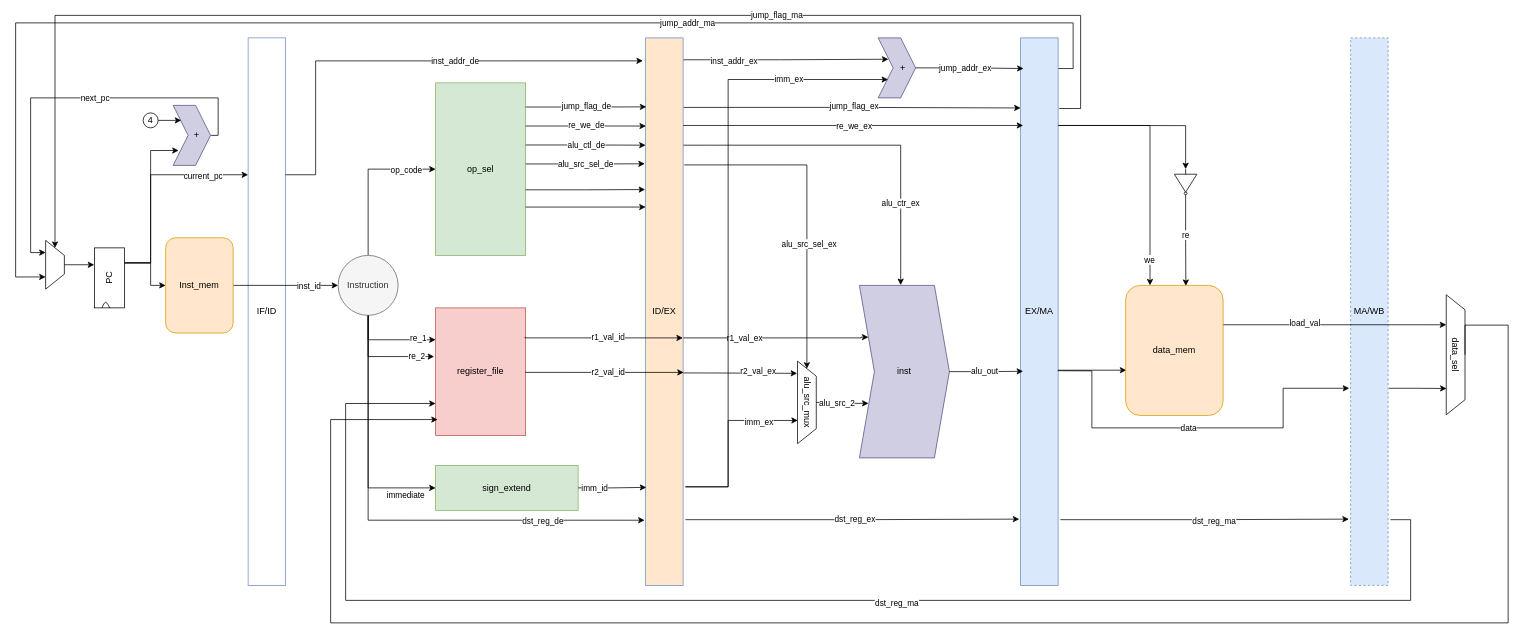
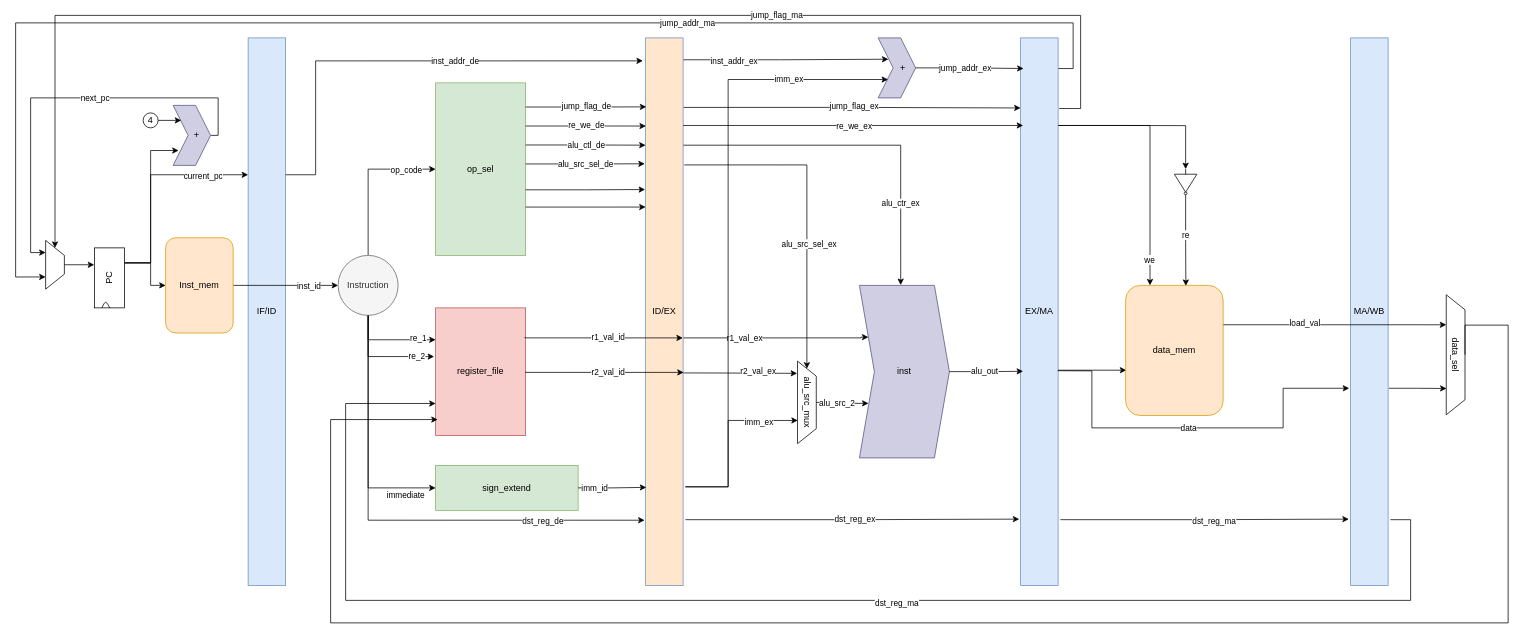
(267, 312) -> (267, 312)
(1369, 312) -> (1369, 312)
